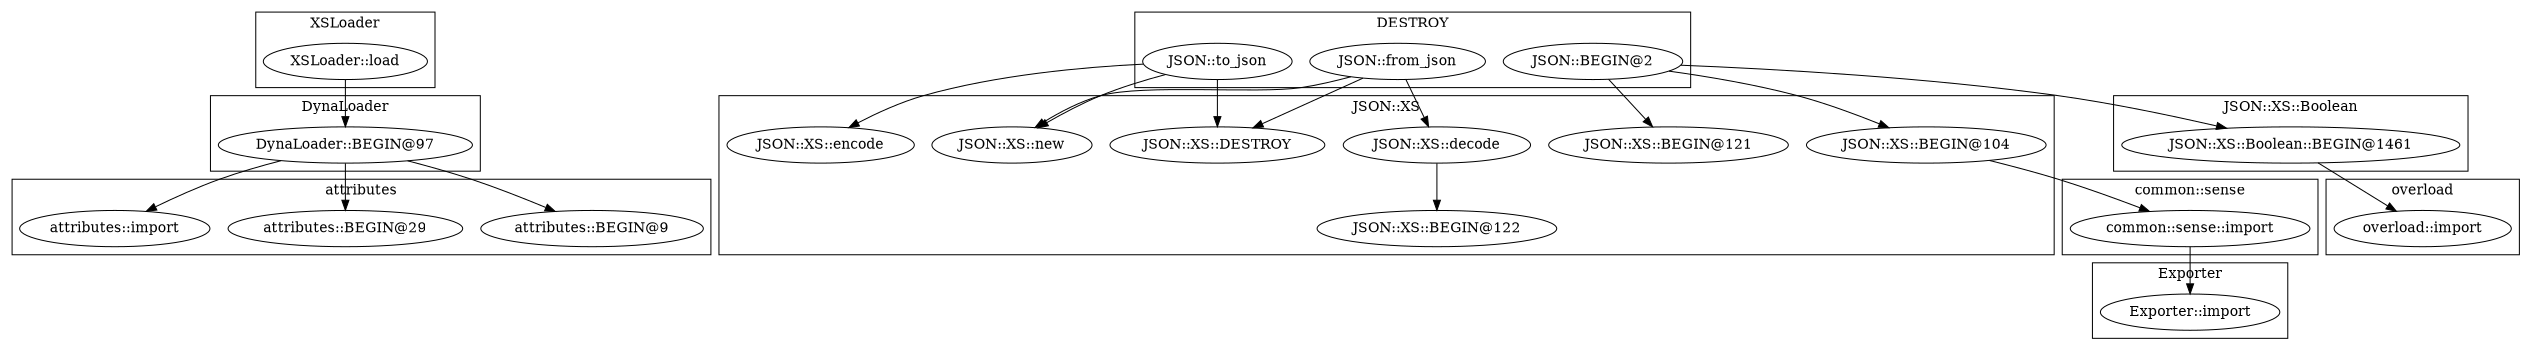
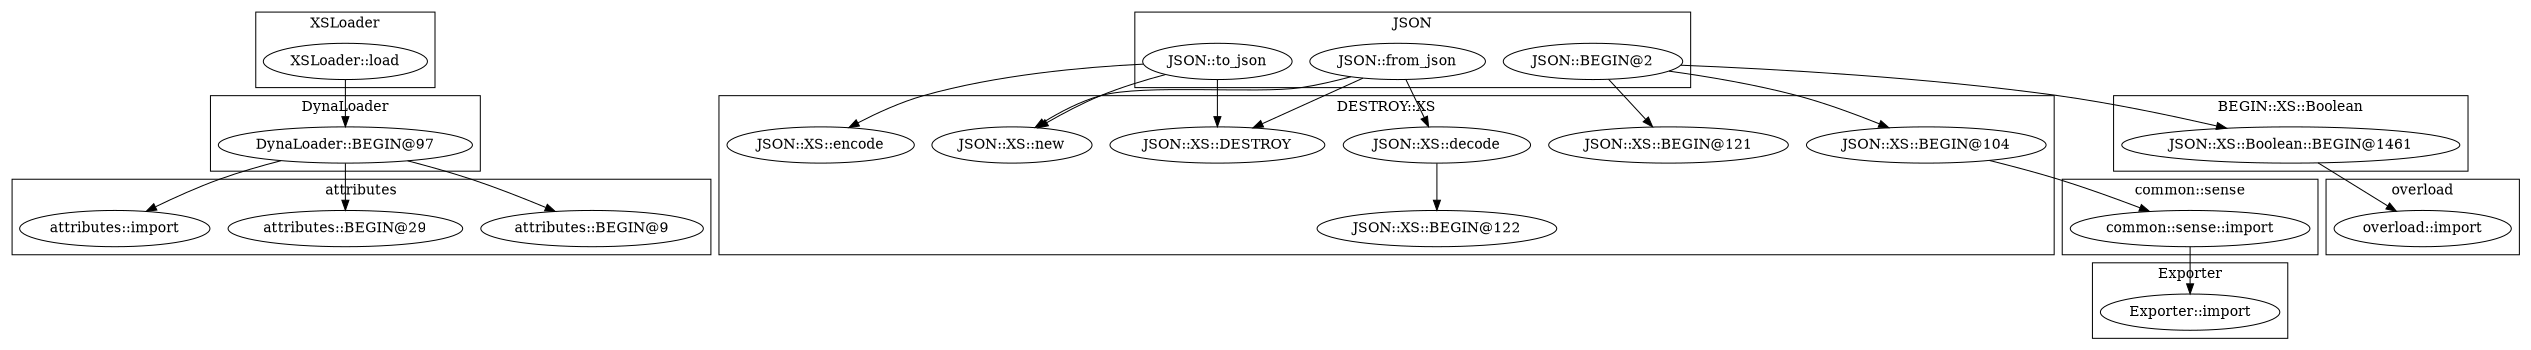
(1413, 24) -> (1413, 24)
(1387, 107) -> (1387, 107)
(2291, 107) -> (2291, 107)
